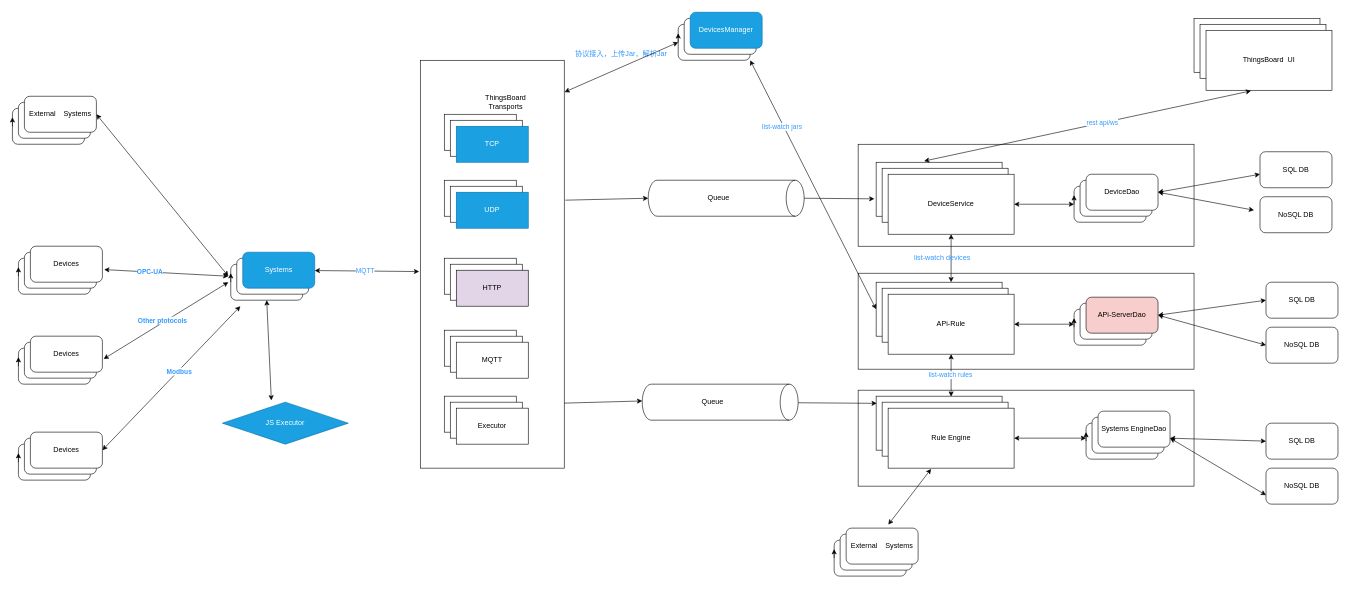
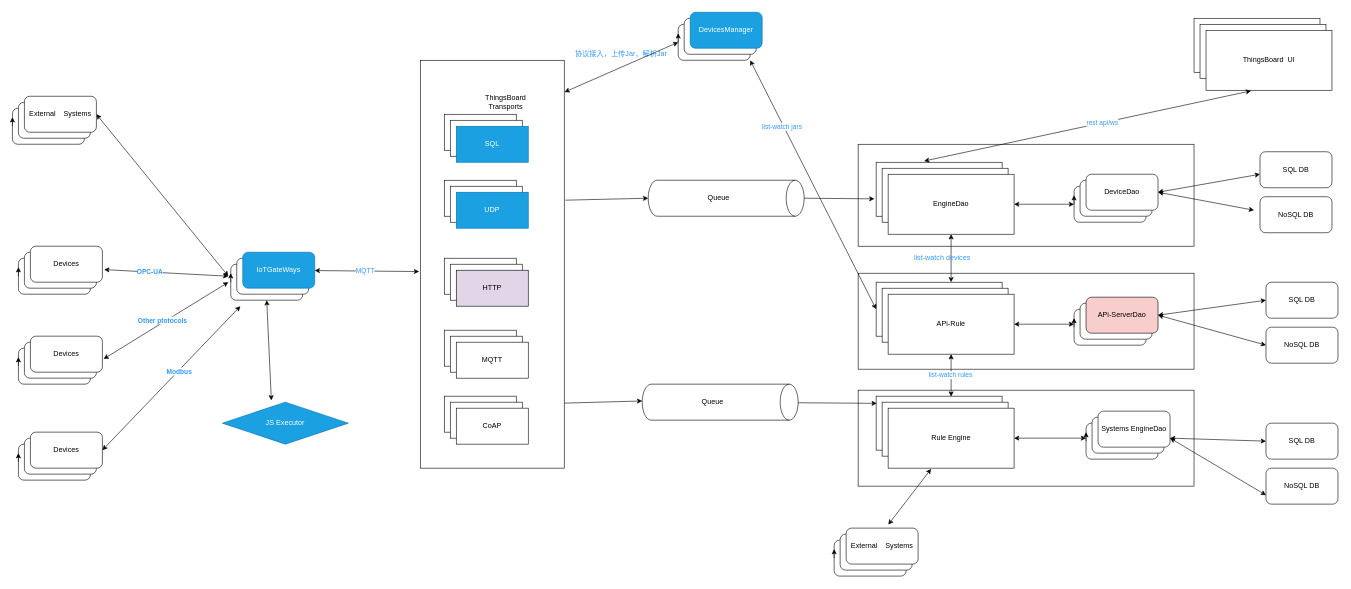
(492, 144) -> (492, 144)
(951, 204) -> (951, 204)
(279, 270) -> (279, 270)
(492, 426) -> (492, 426)
